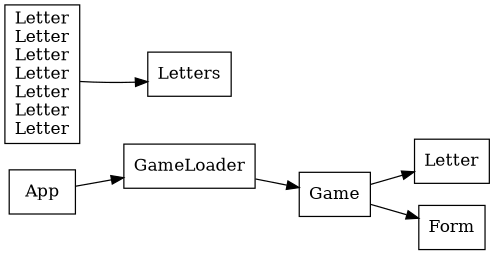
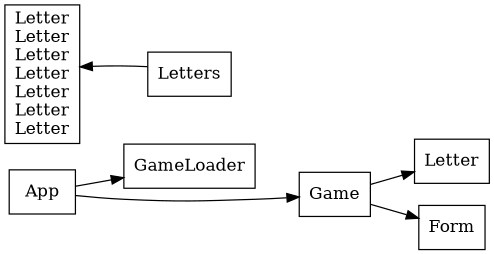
(108, 82) -> (120, 66)
(271, 182) -> (181, 201)
